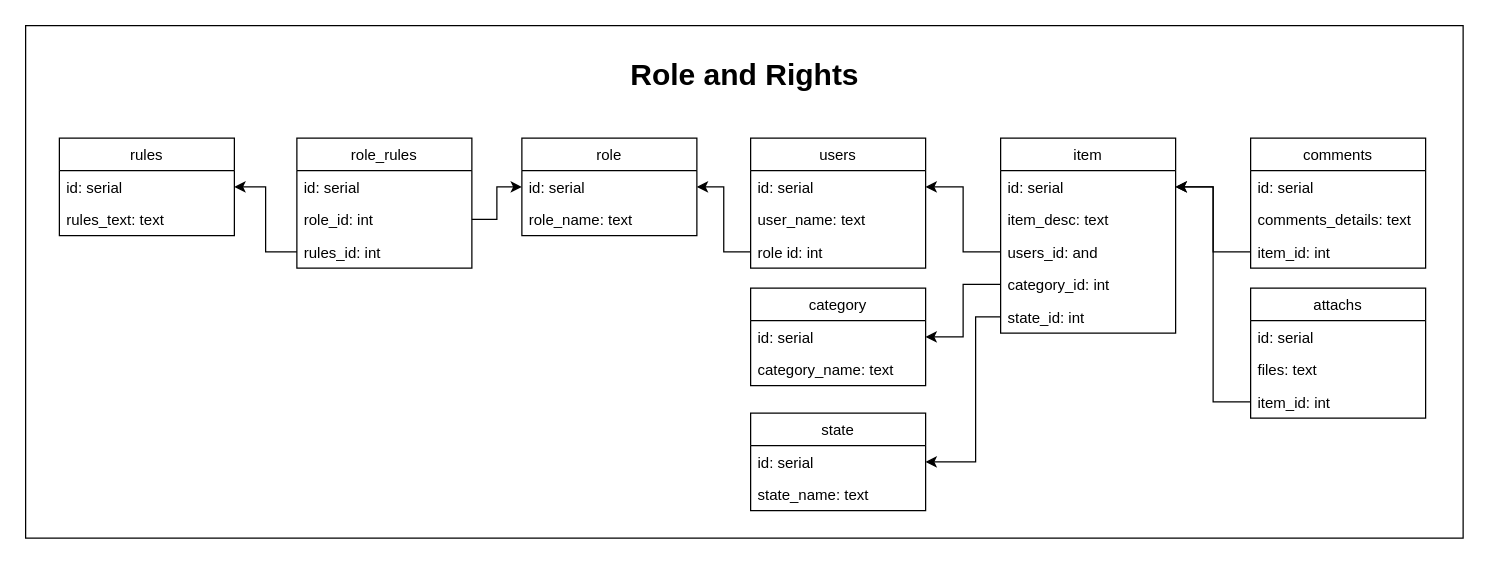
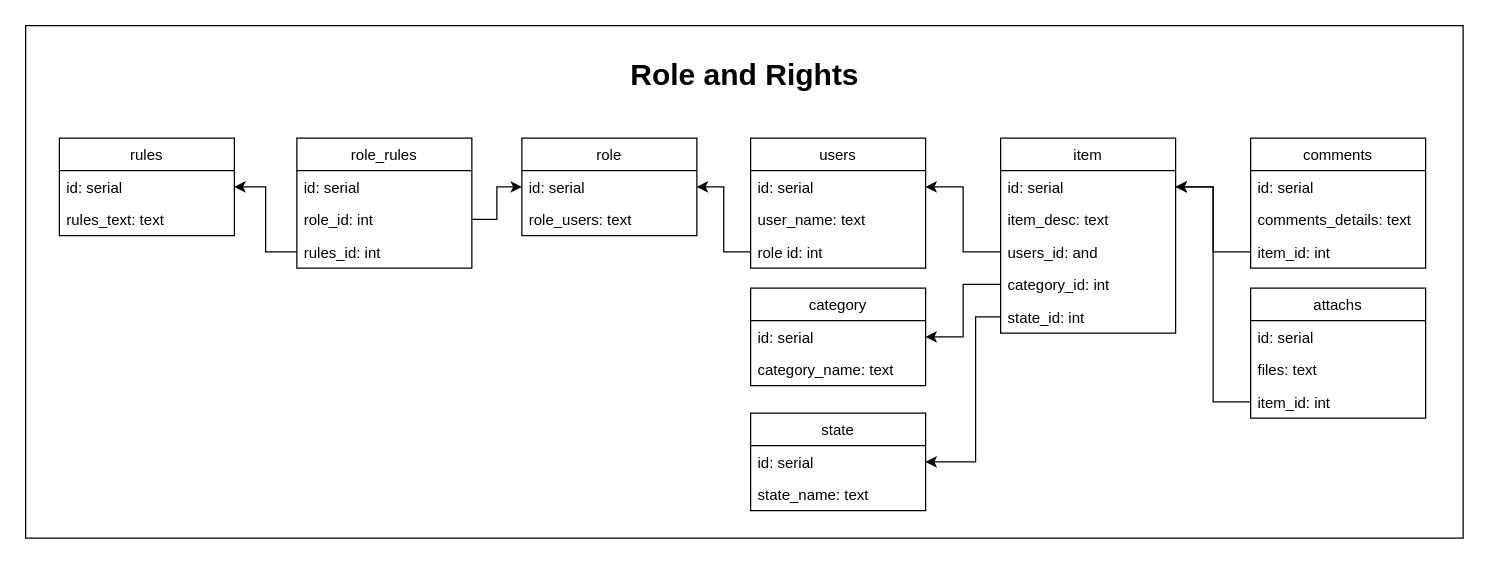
(586, 220) -> (590, 220)
